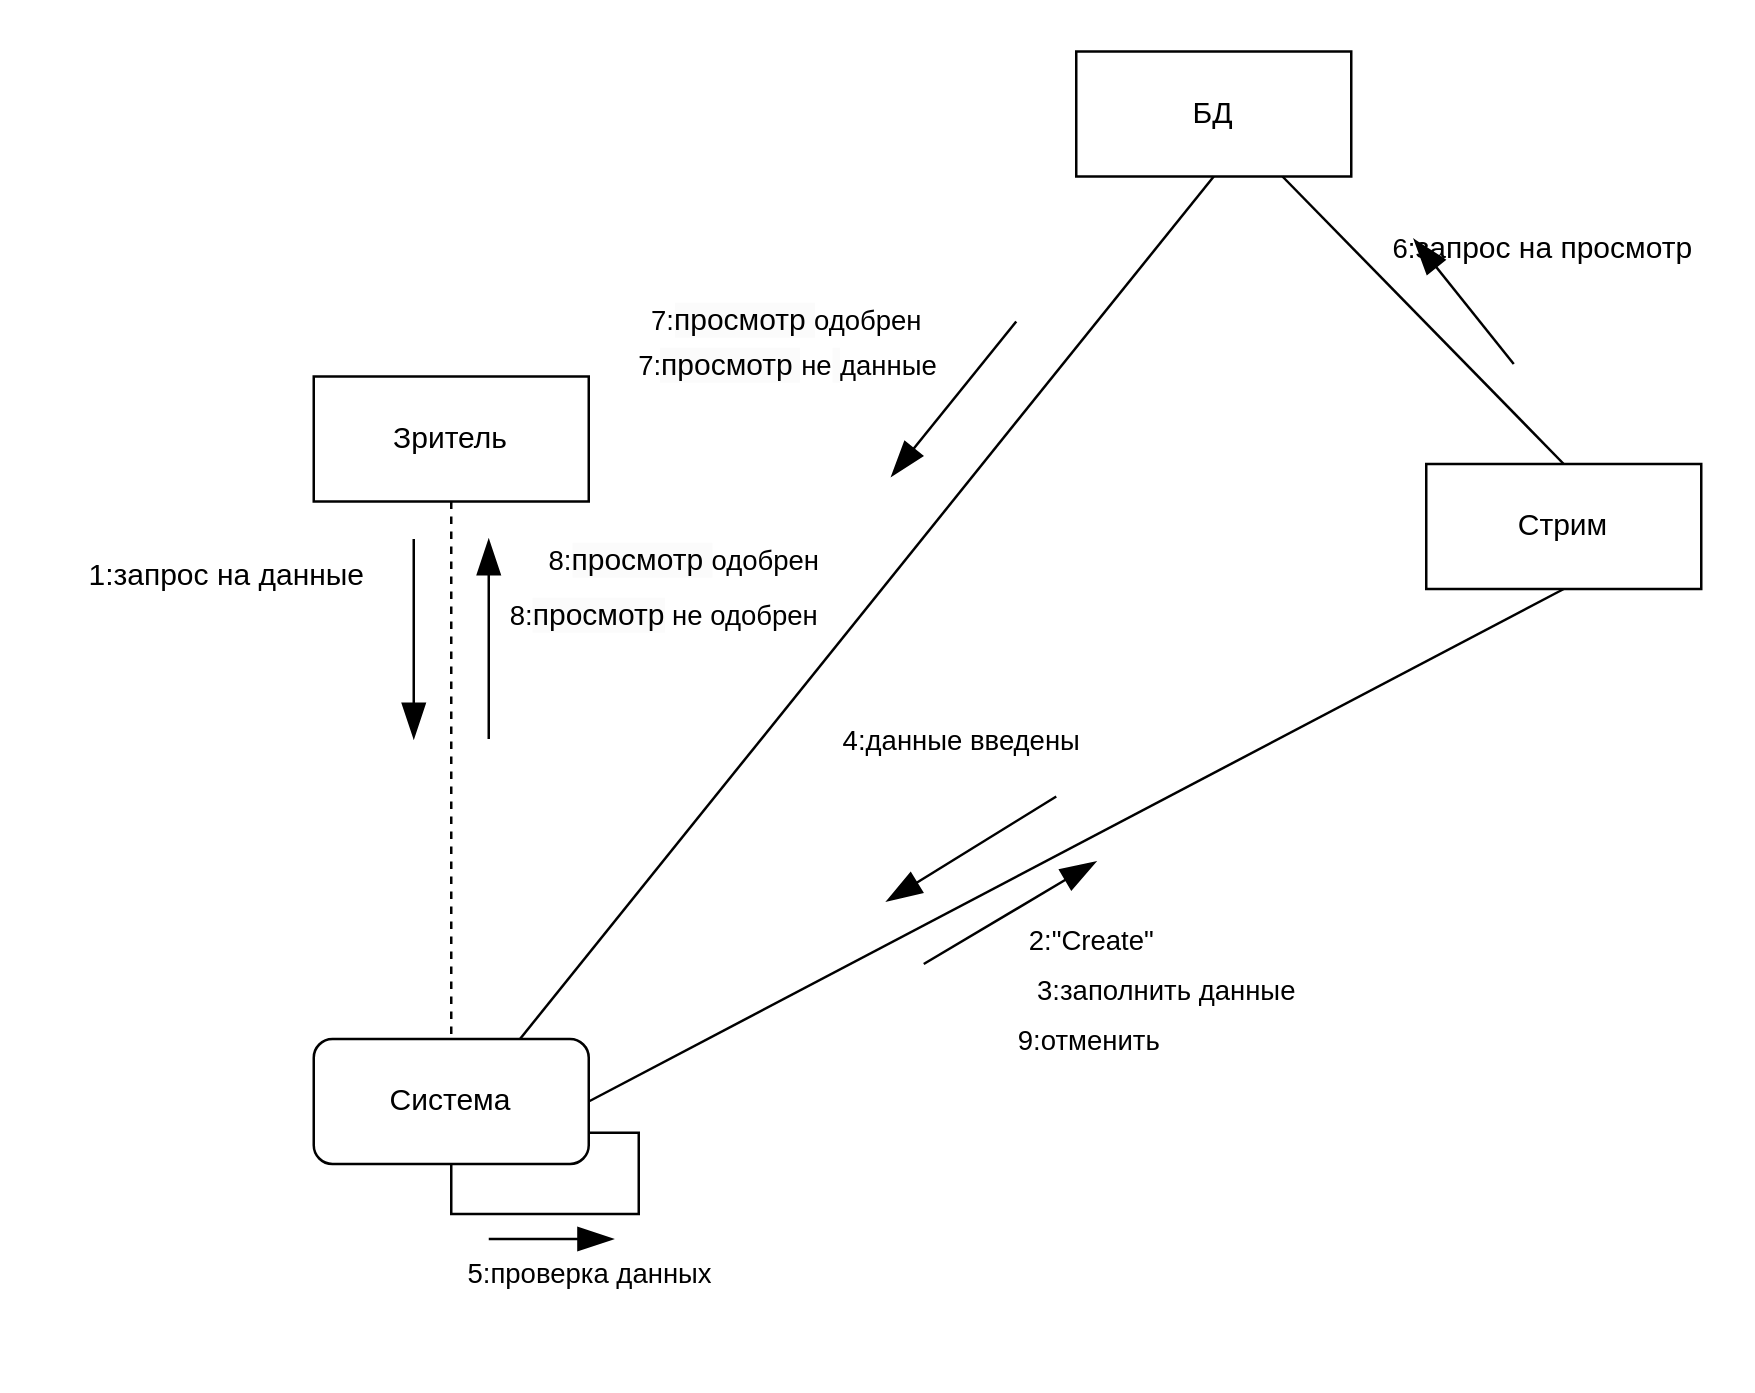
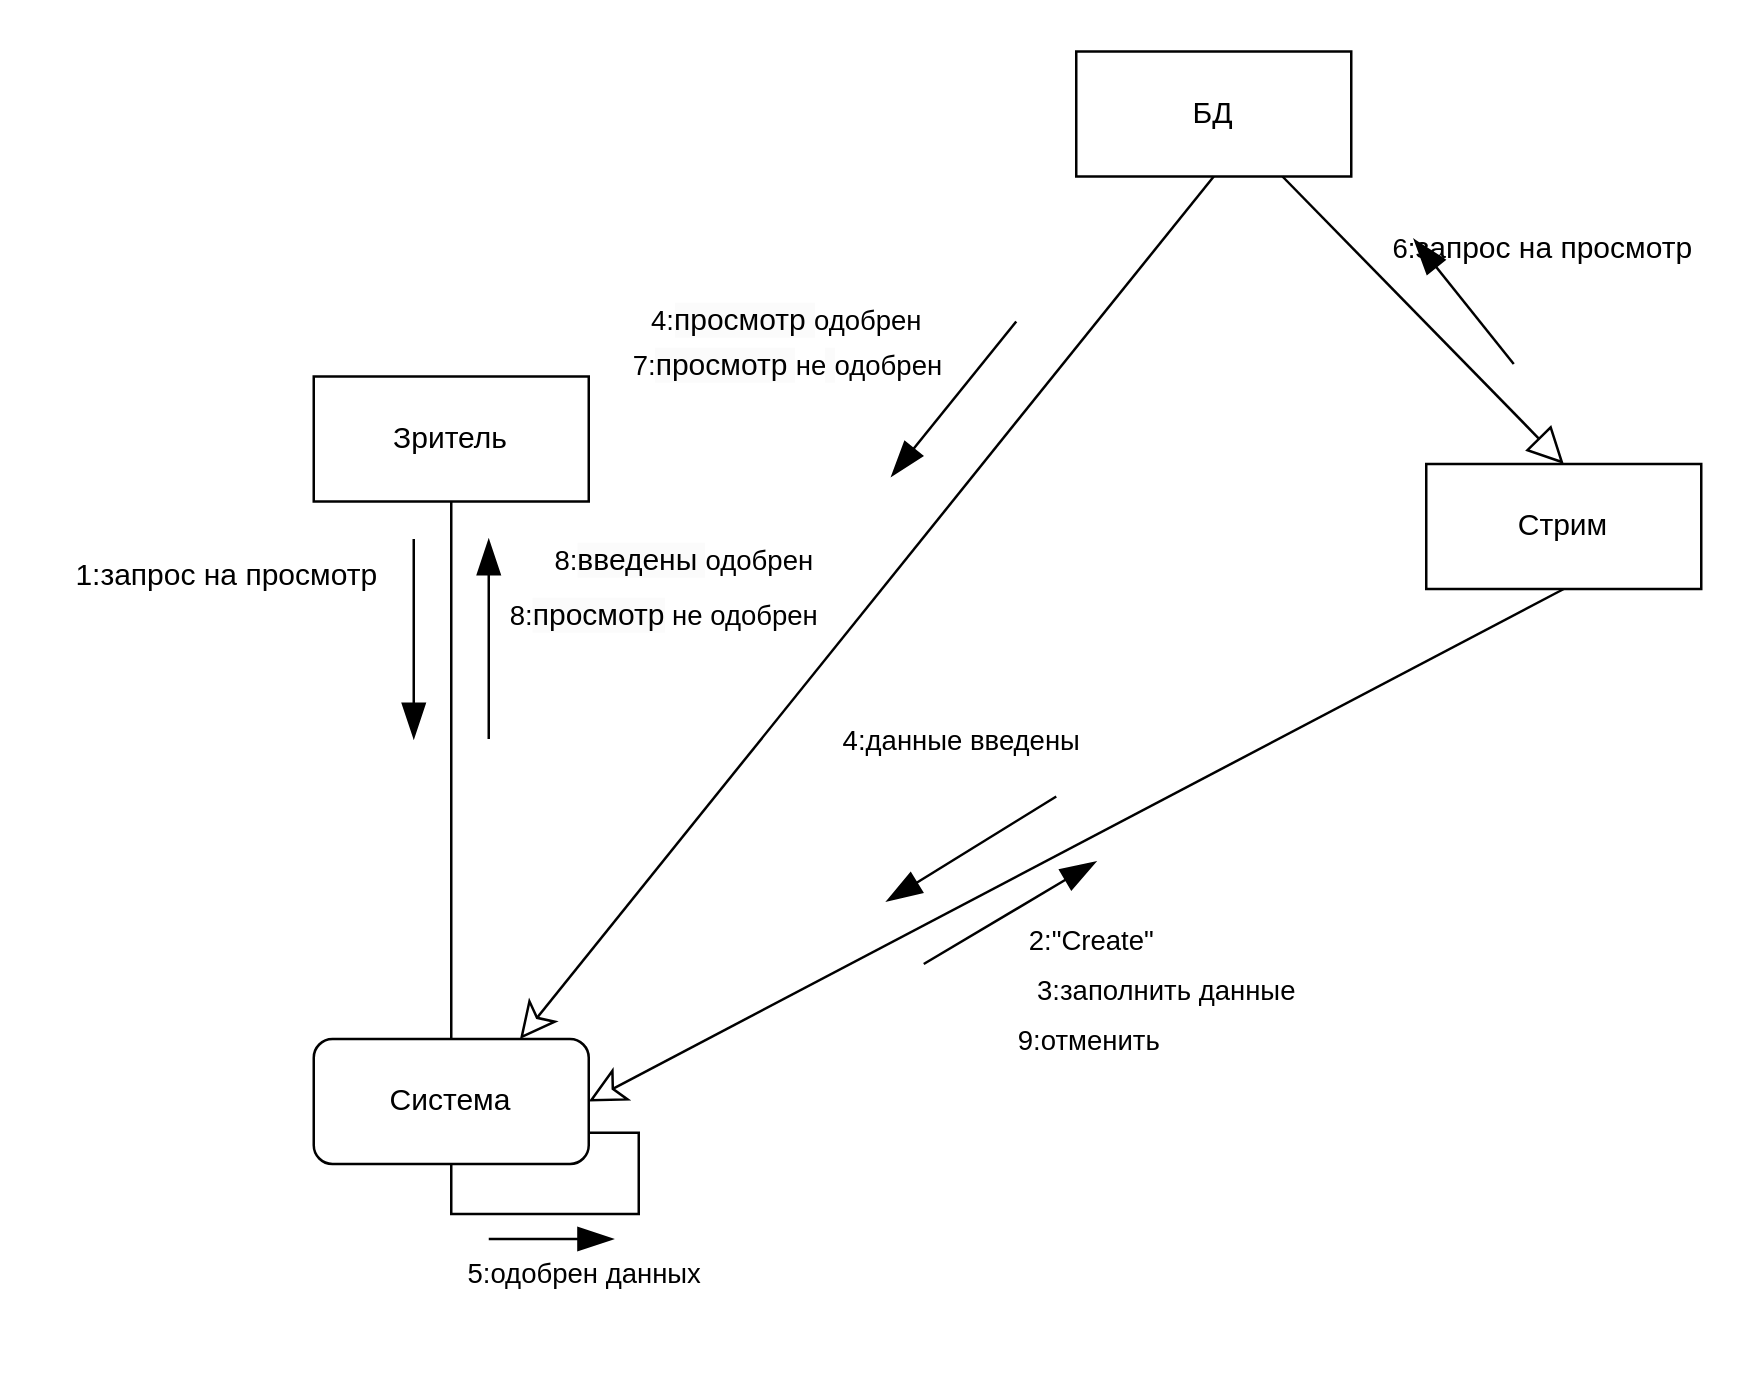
(788, 321) -> (788, 321)
(793, 366) -> (793, 366)
(1550, 449) -> (1538, 438)
(685, 561) -> (685, 561)
(228, 576) -> (228, 576)
(451, 772) -> (451, 772)
(531, 1025) -> (538, 1016)
(604, 1093) -> (615, 1088)
(604, 1274) -> (595, 1274)
